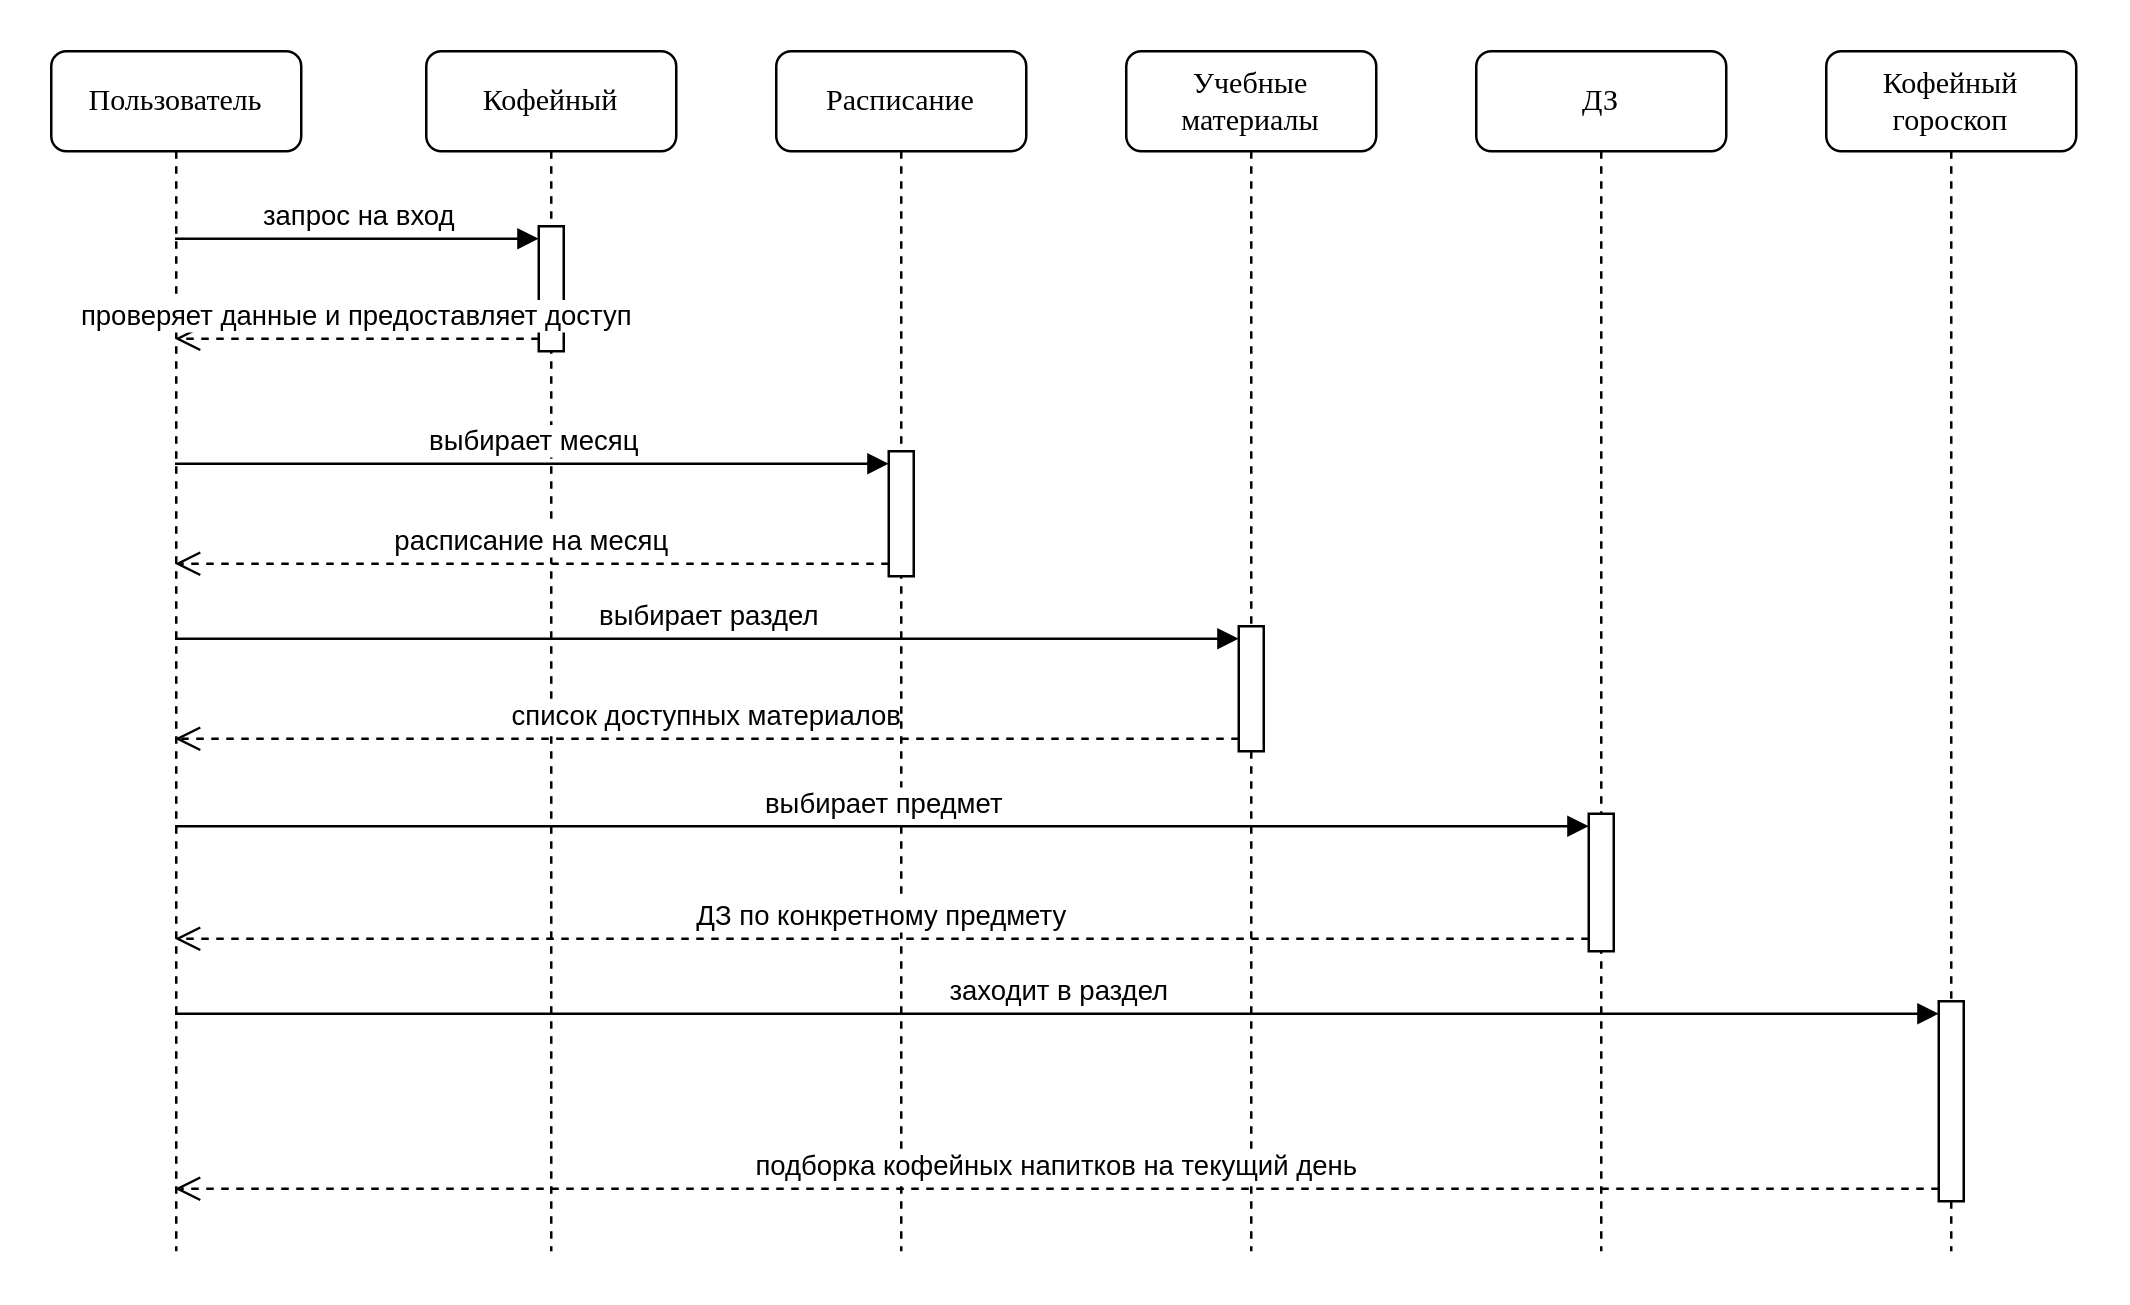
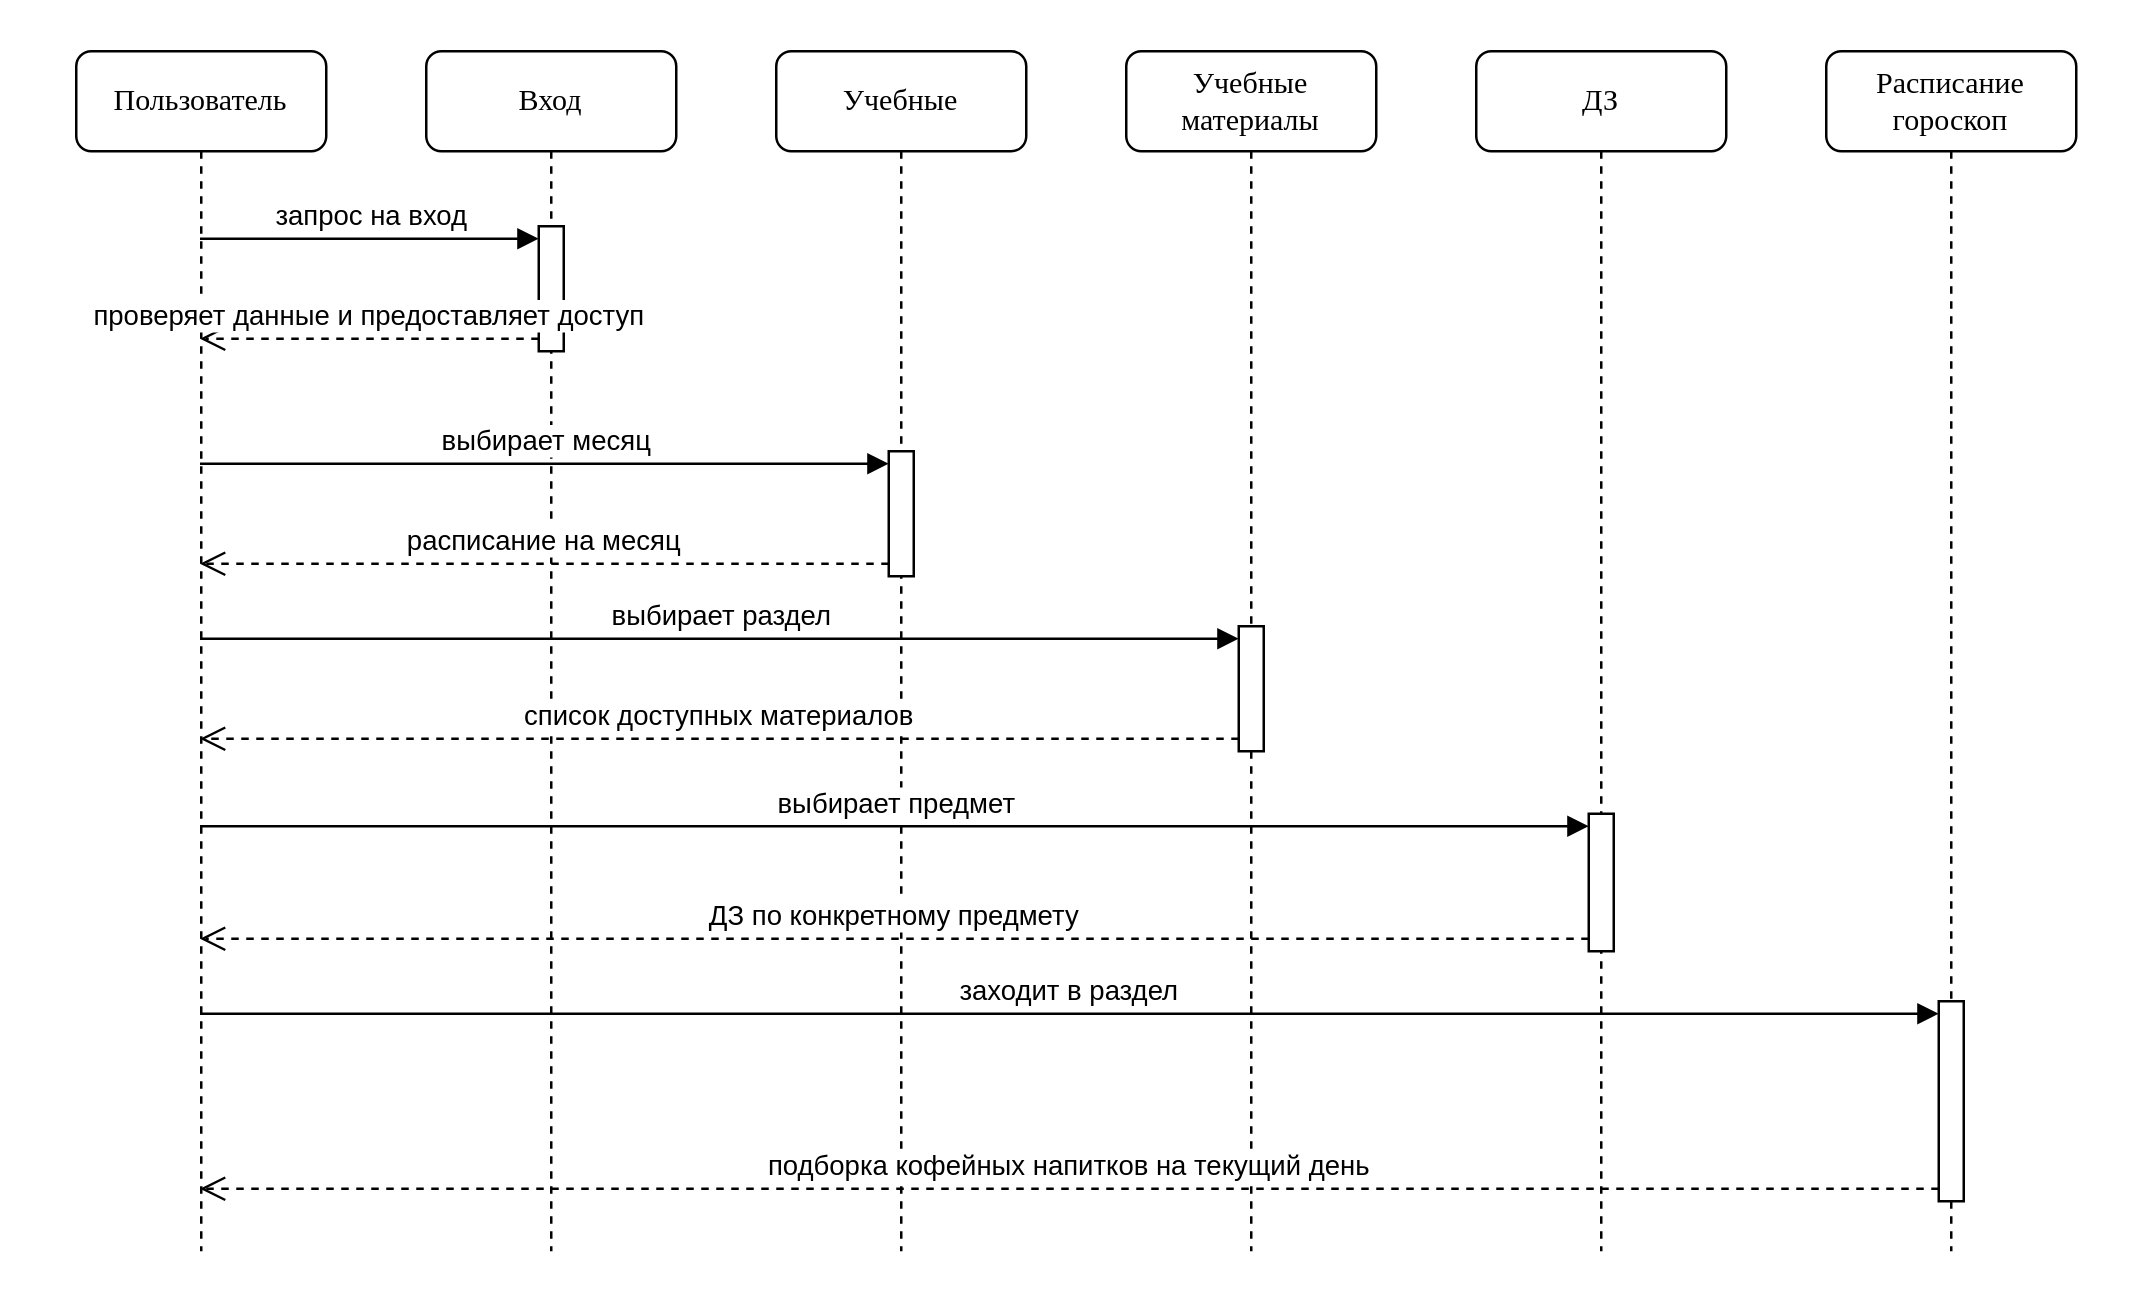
(551, 101) -> (551, 101)
(901, 101) -> (901, 101)
(1951, 101) -> (1951, 101)
(176, 651) -> (201, 651)
